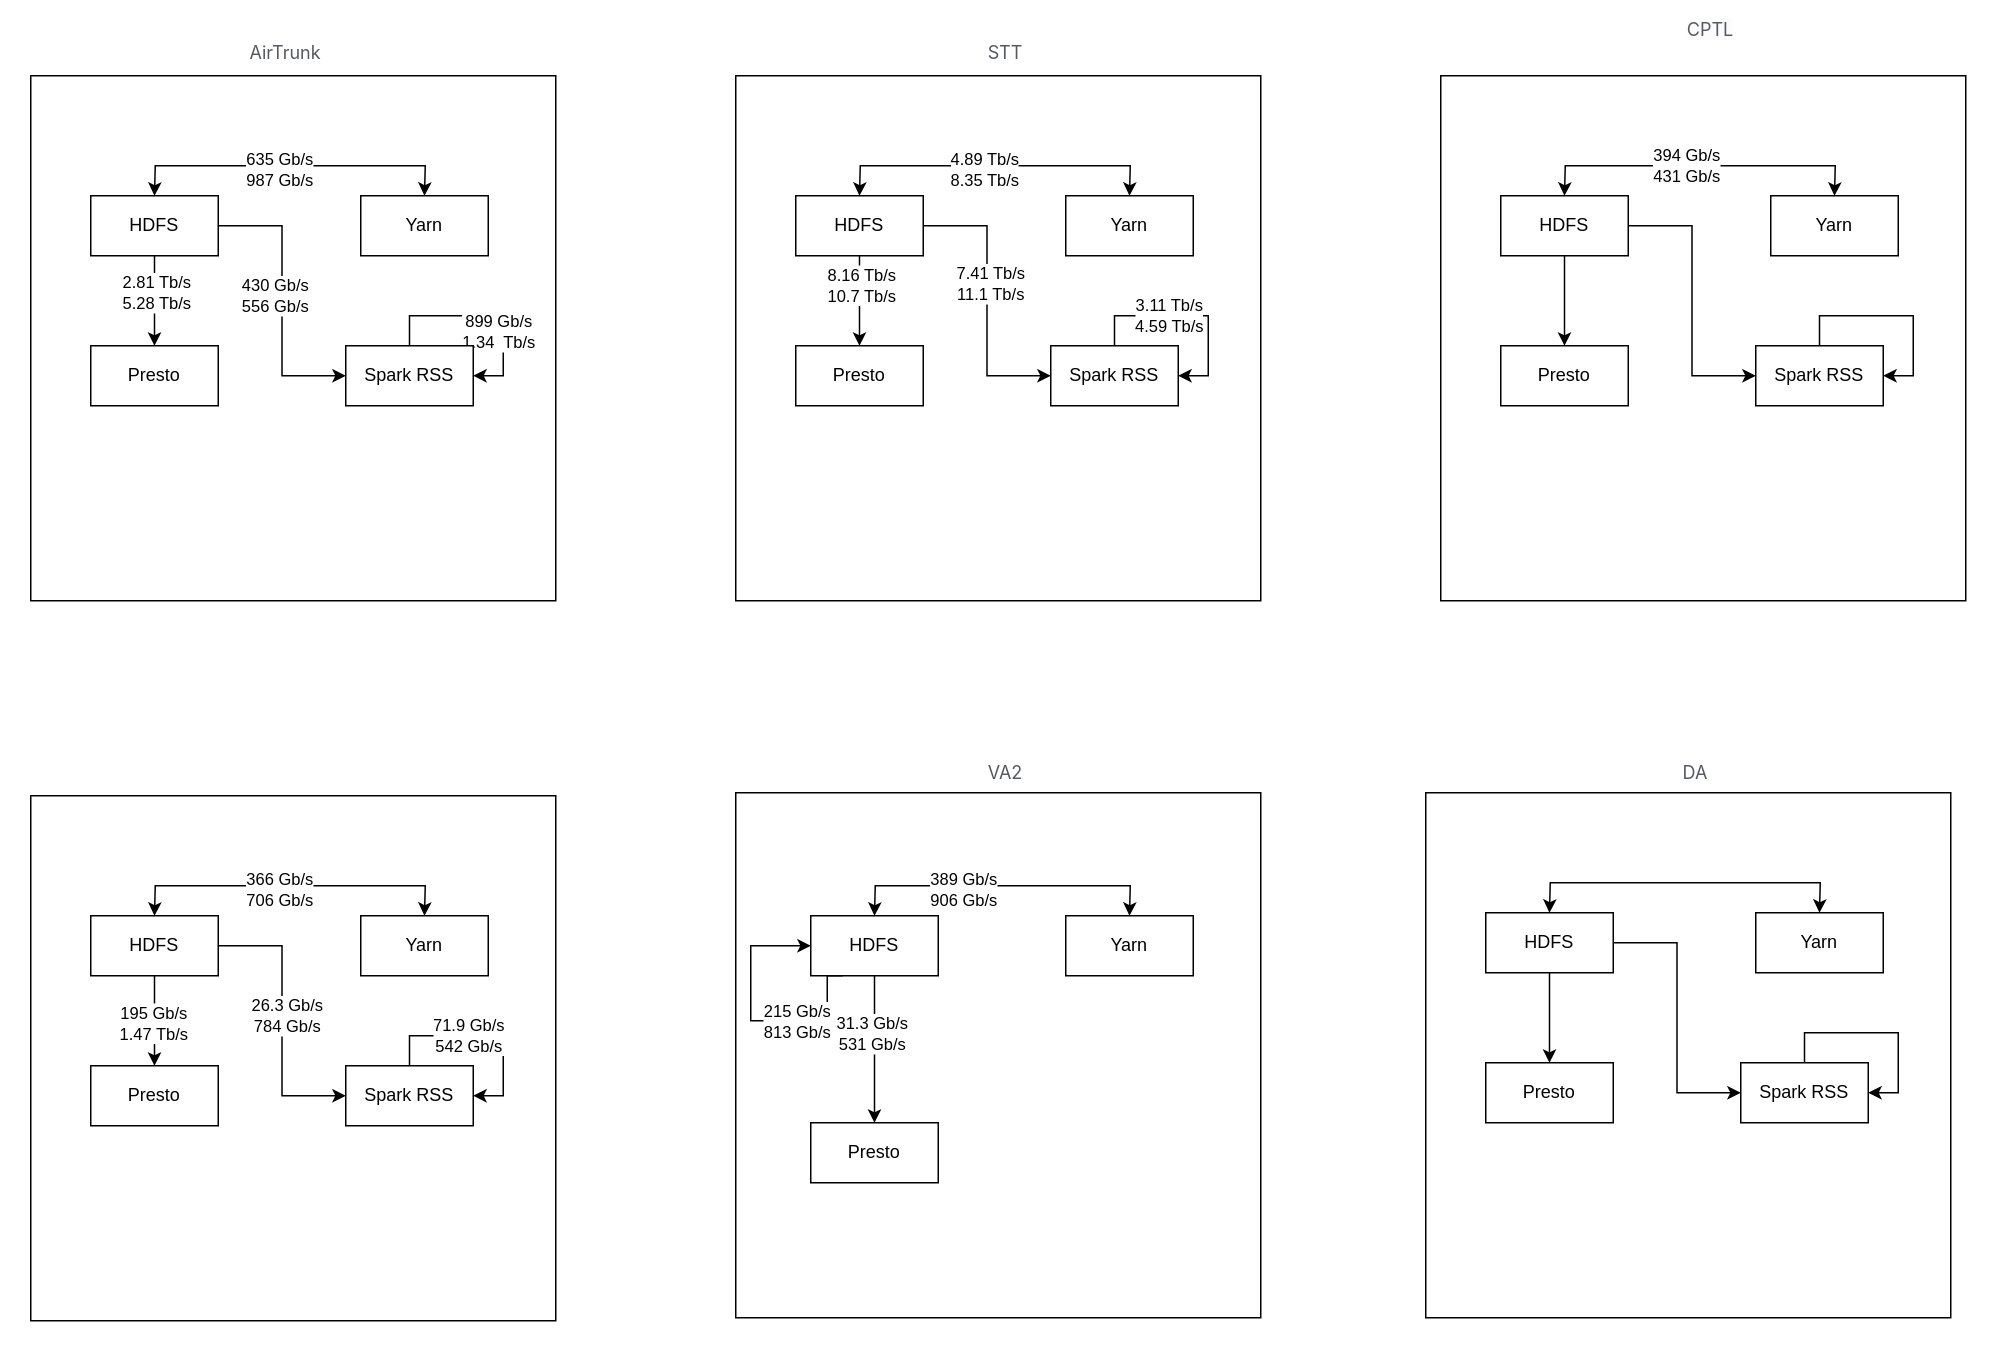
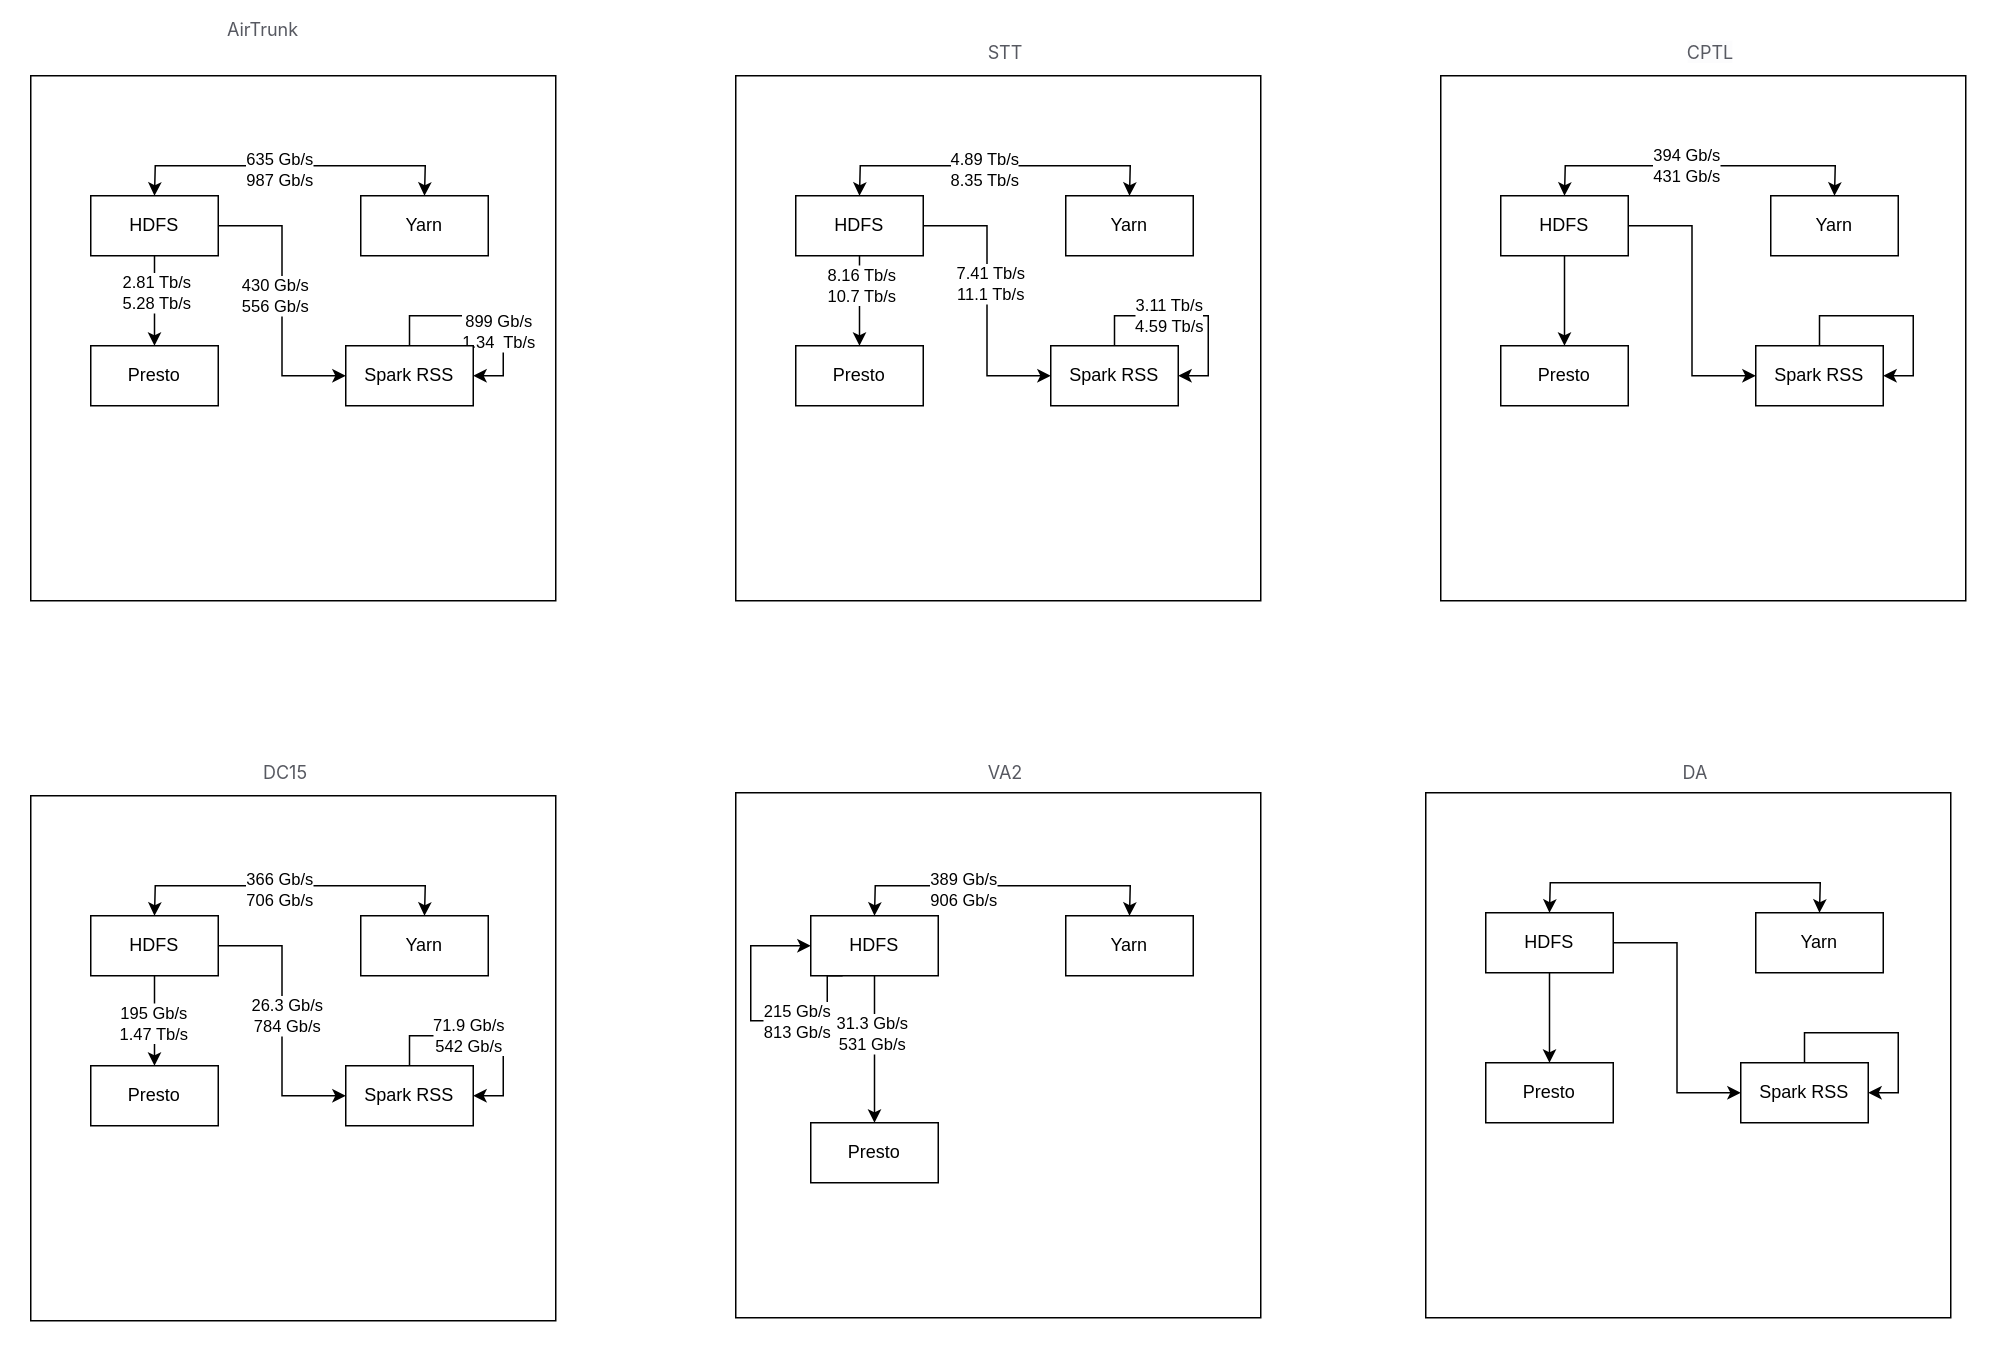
(1711, 31) -> (1711, 53)
(286, 53) -> (263, 31)
none -> (286, 773)
